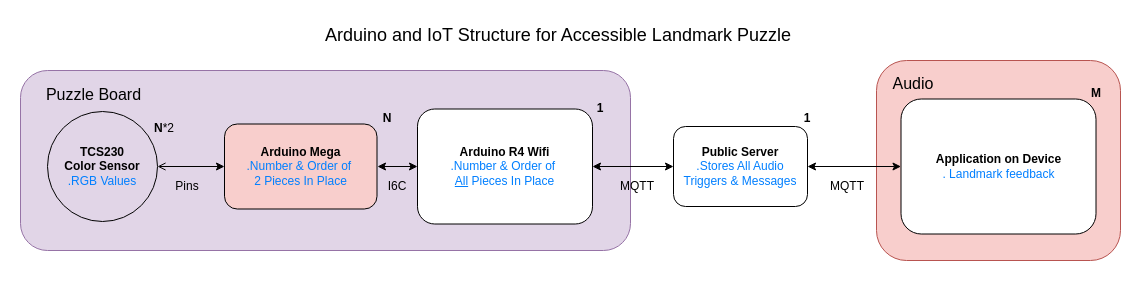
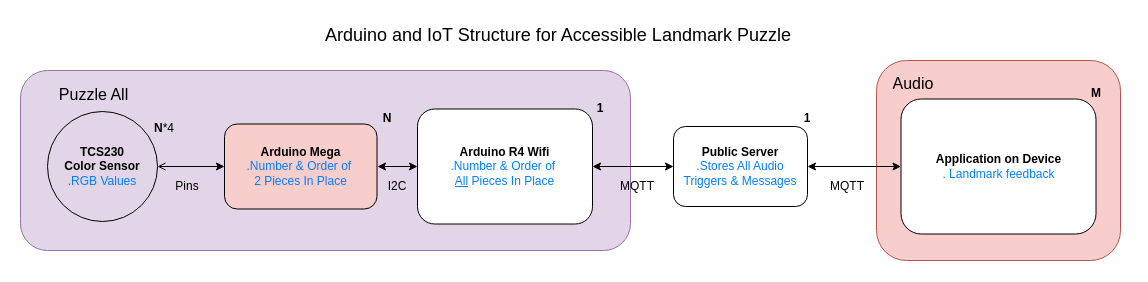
(94, 95) -> (94, 95)
(165, 129) -> (165, 129)
(398, 187) -> (398, 187)
